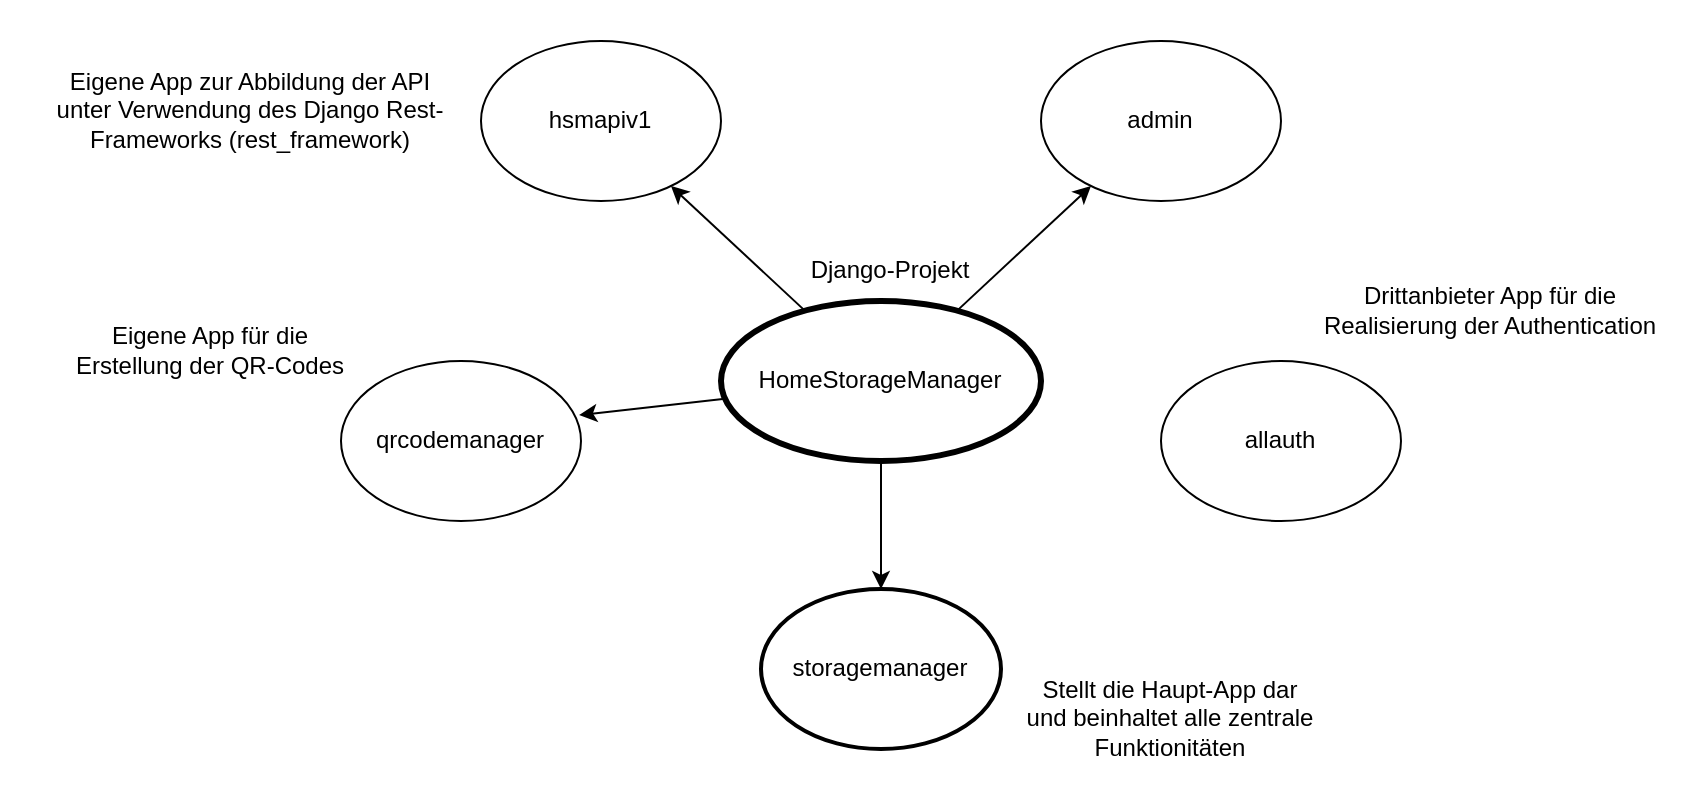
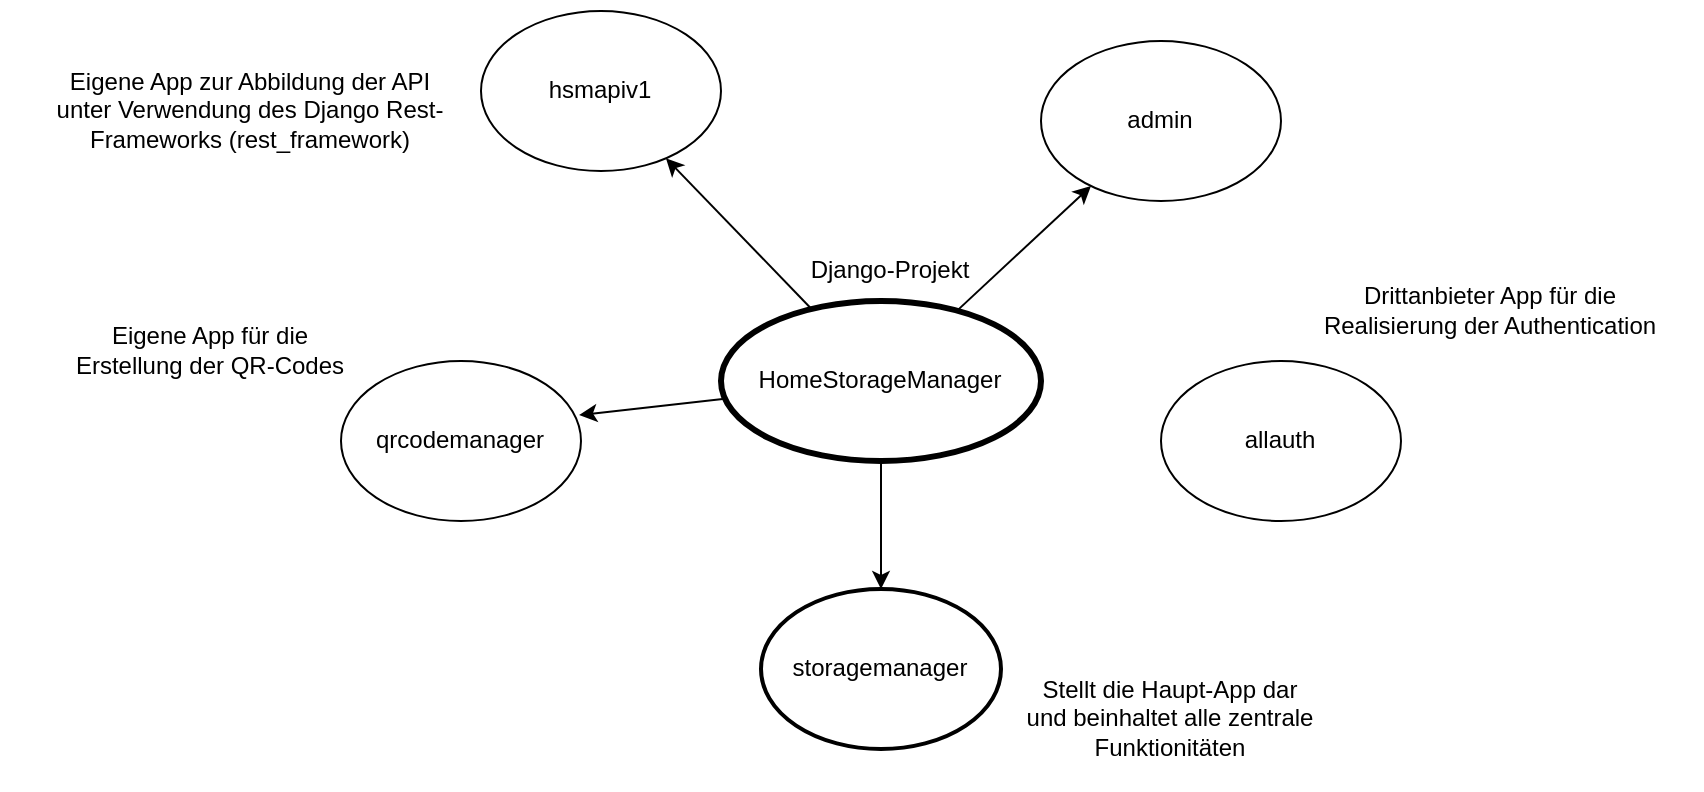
(601, 121) -> (601, 91)
